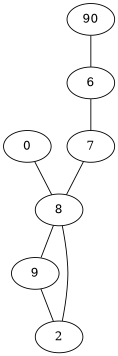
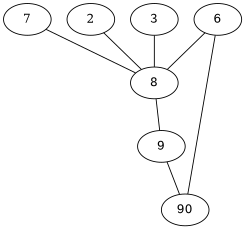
(91, 115) -> (186, 51)
(27, 146) -> (154, 19)
(47, 305) -> (173, 178)
